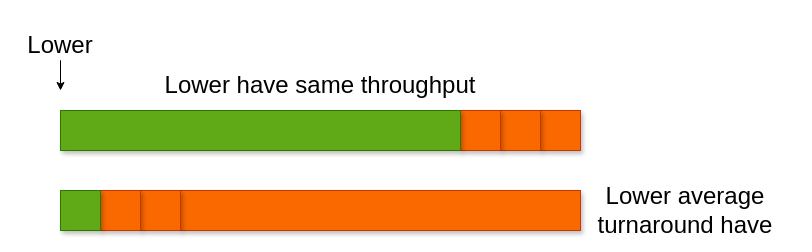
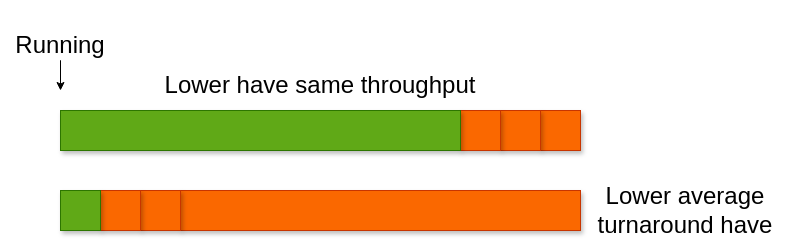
(61, 46) -> (61, 46)
